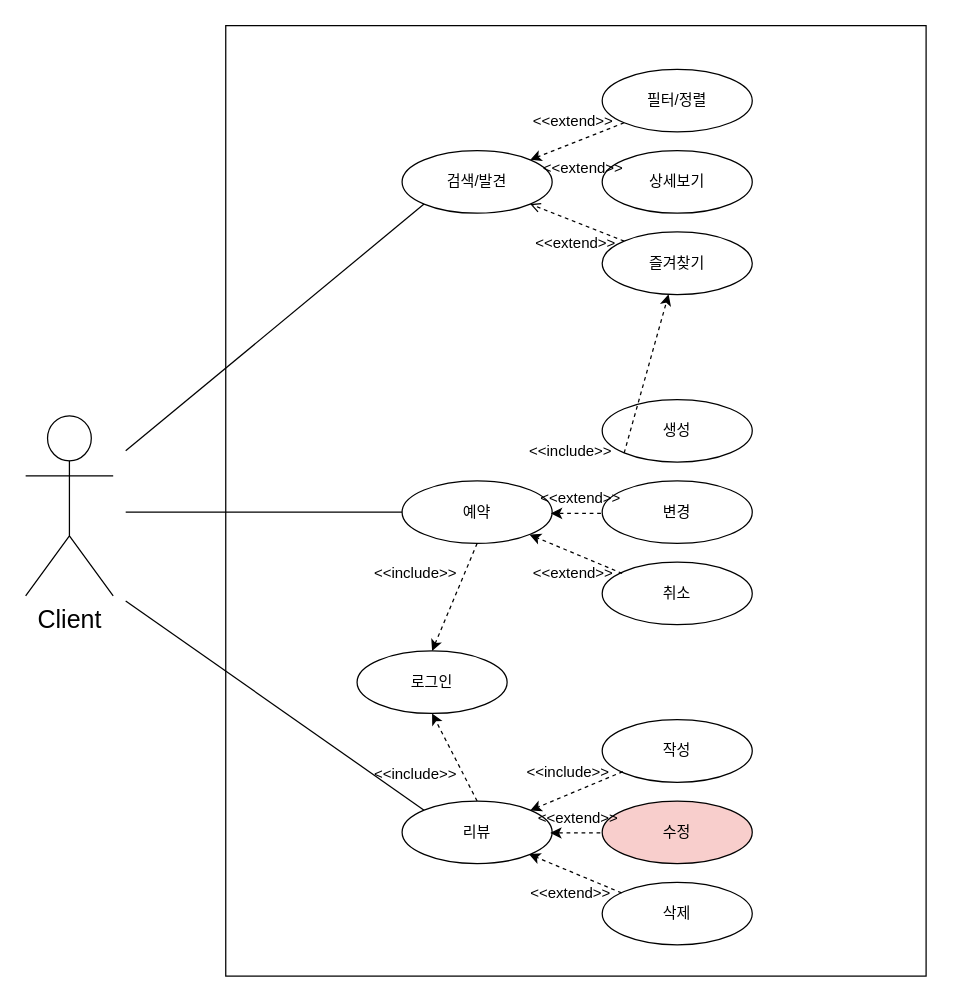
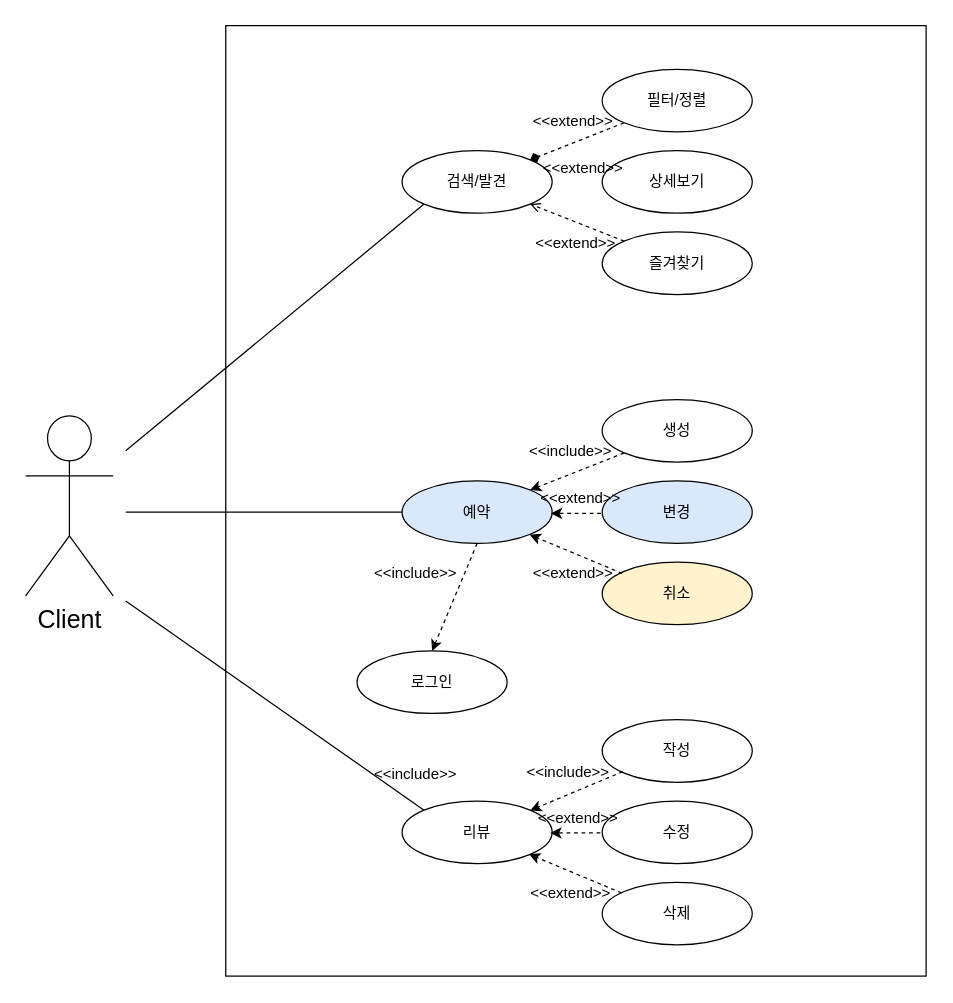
(539, 156) -> (540, 156)
(645, 377) -> (581, 470)
(477, 512) -> (477, 512)
(677, 512) -> (677, 512)
(677, 593) -> (677, 593)
(456, 760) -> none
(677, 832) -> (677, 832)
